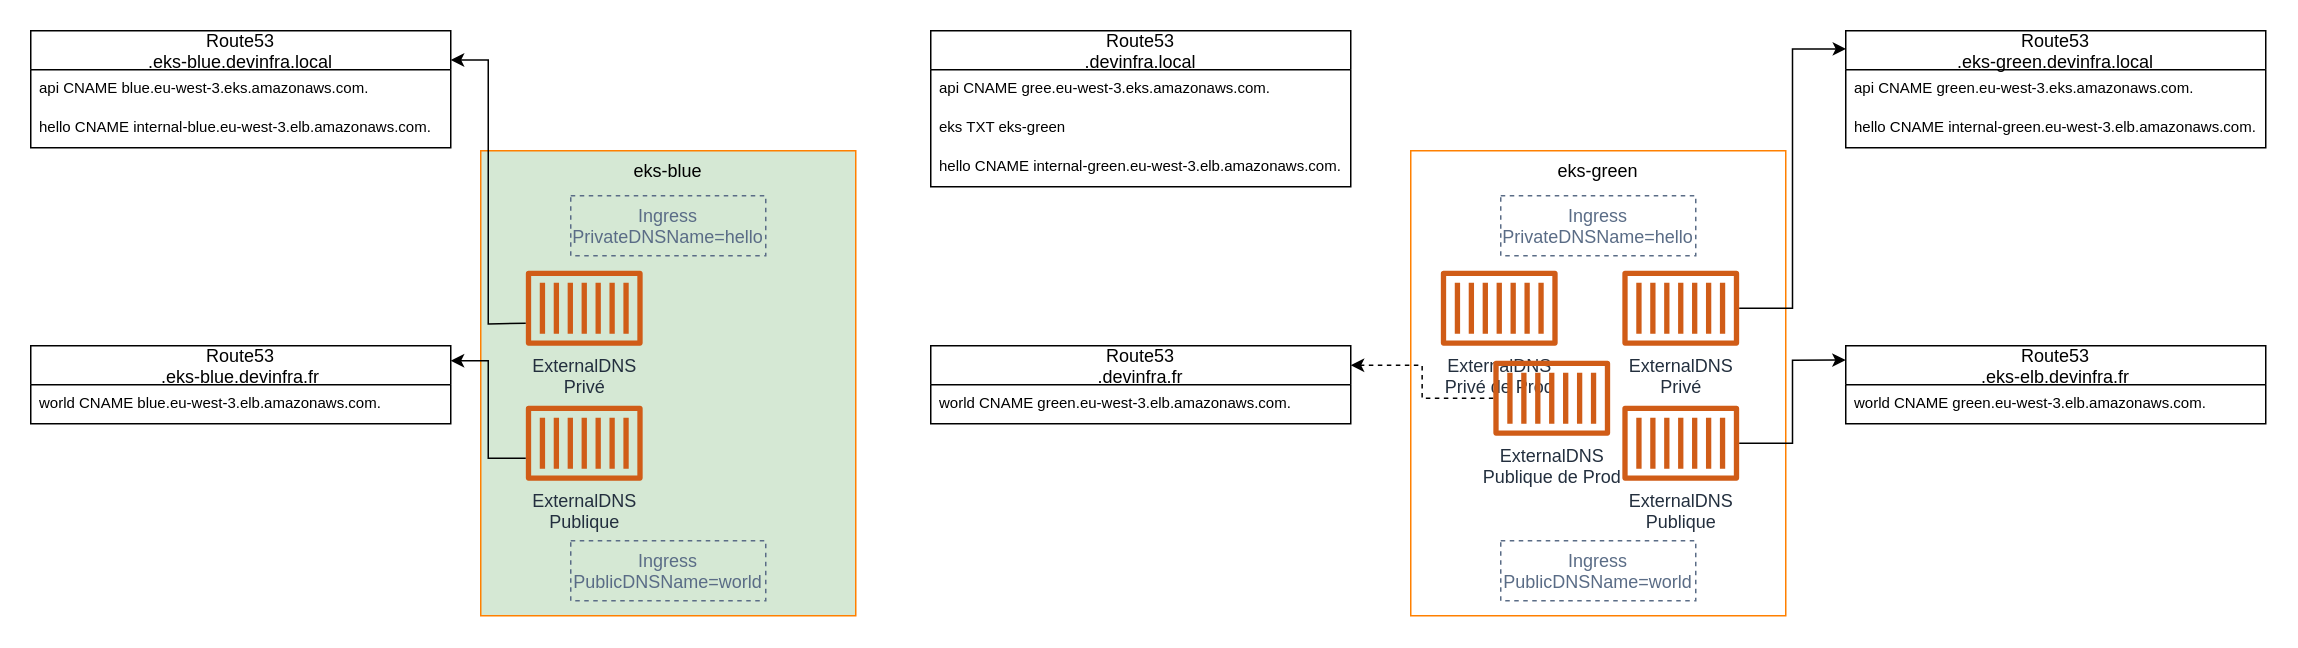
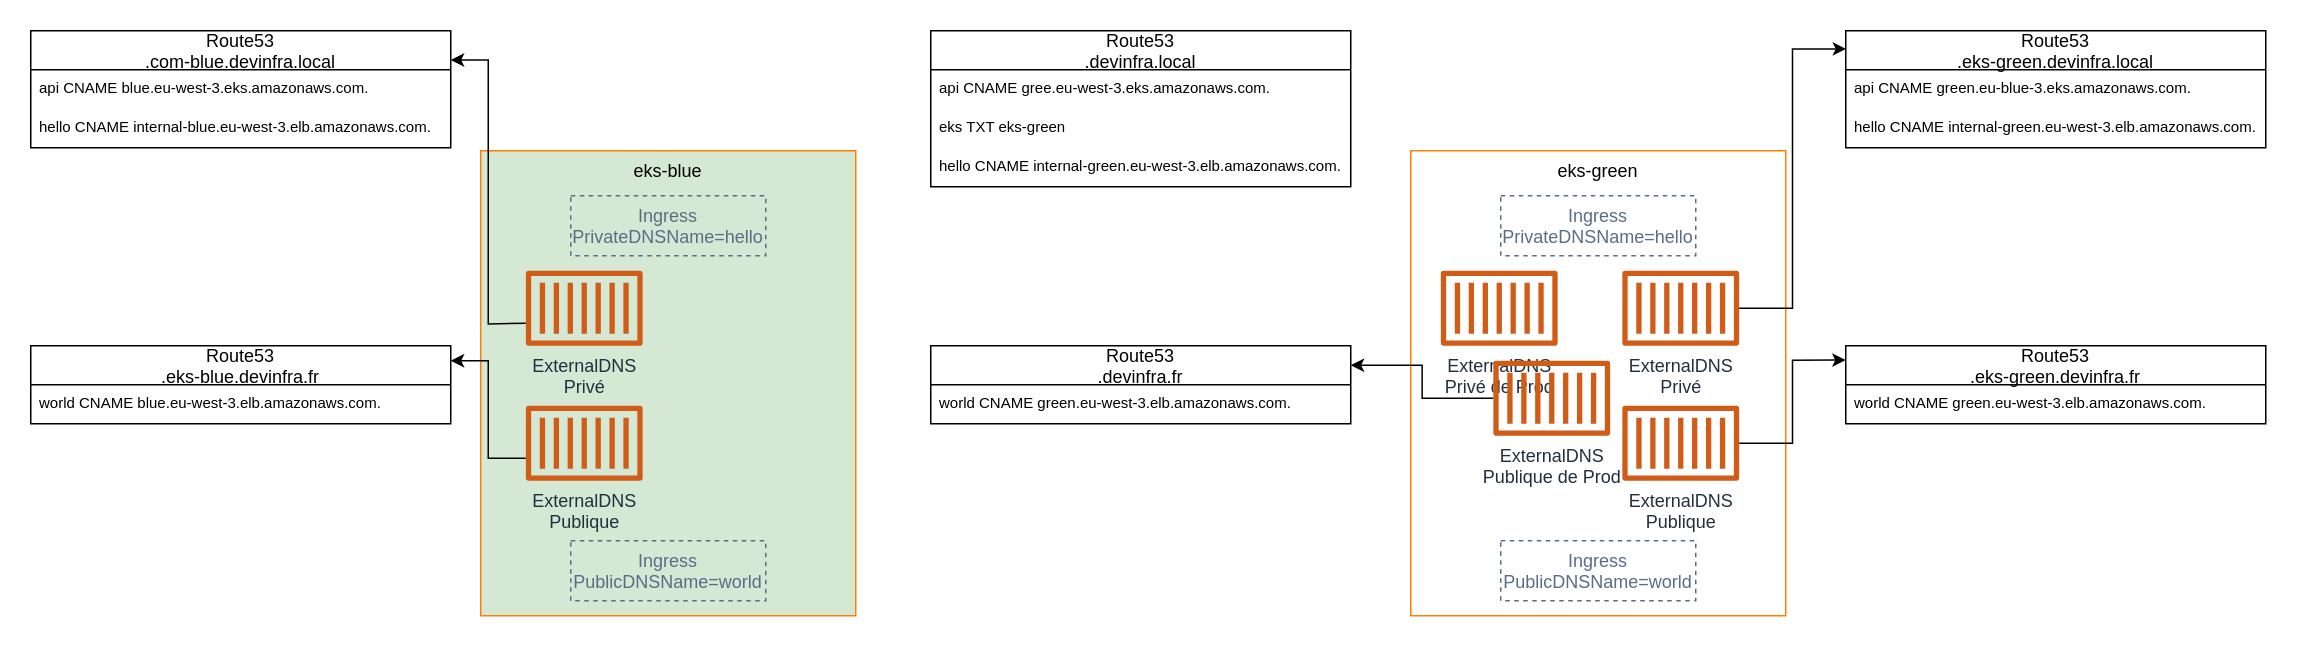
(240, 41) -> (240, 41)
(2023, 88) -> (2021, 88)
(2055, 356) -> (2055, 356)
(1422, 387) -> (1422, 387)
